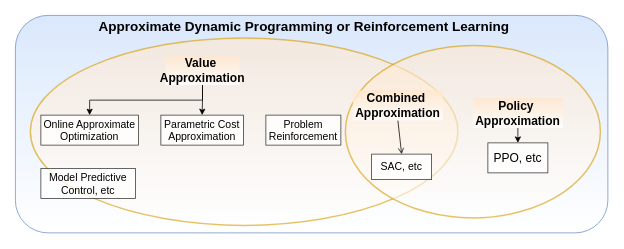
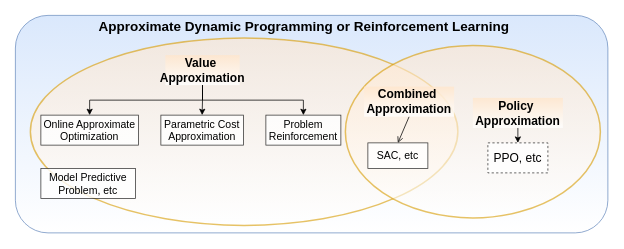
none -> (303, 103)
(398, 105) -> (409, 102)
(518, 158) -> (518, 158)
(402, 167) -> (398, 156)
(88, 183) -> (88, 183)
